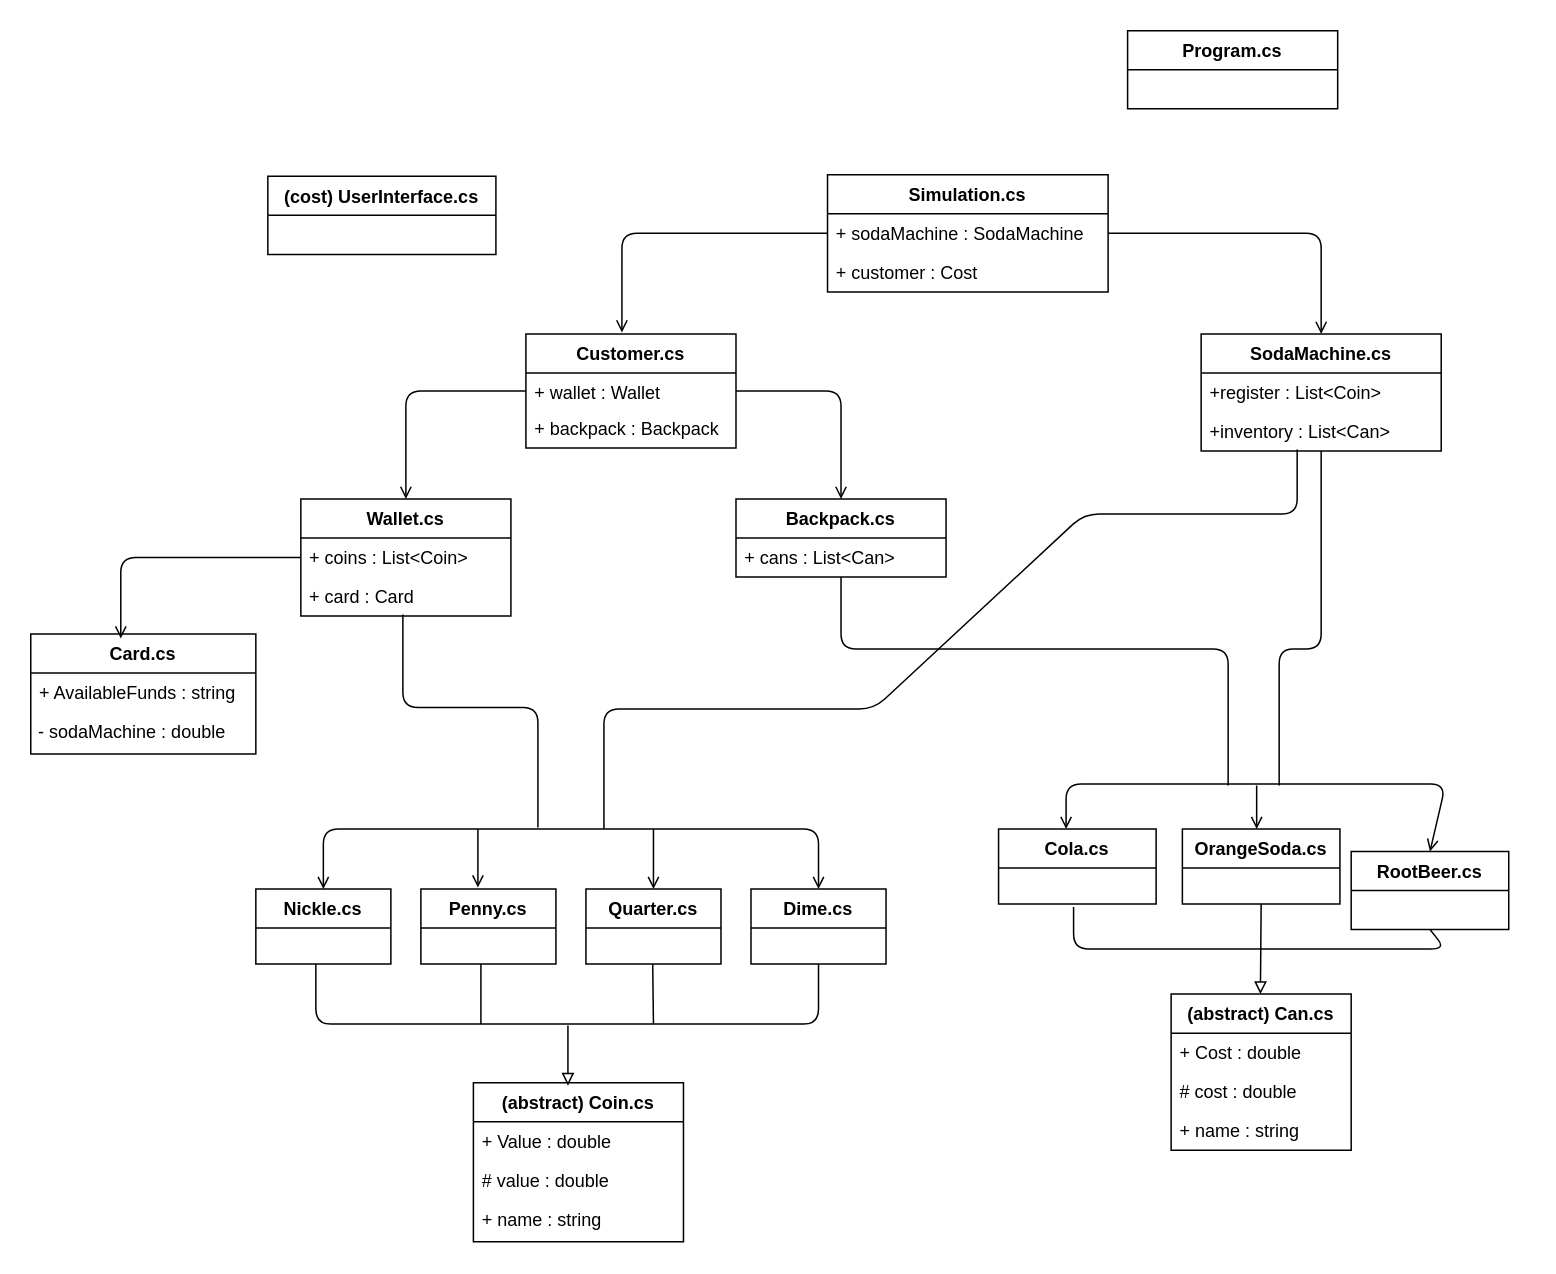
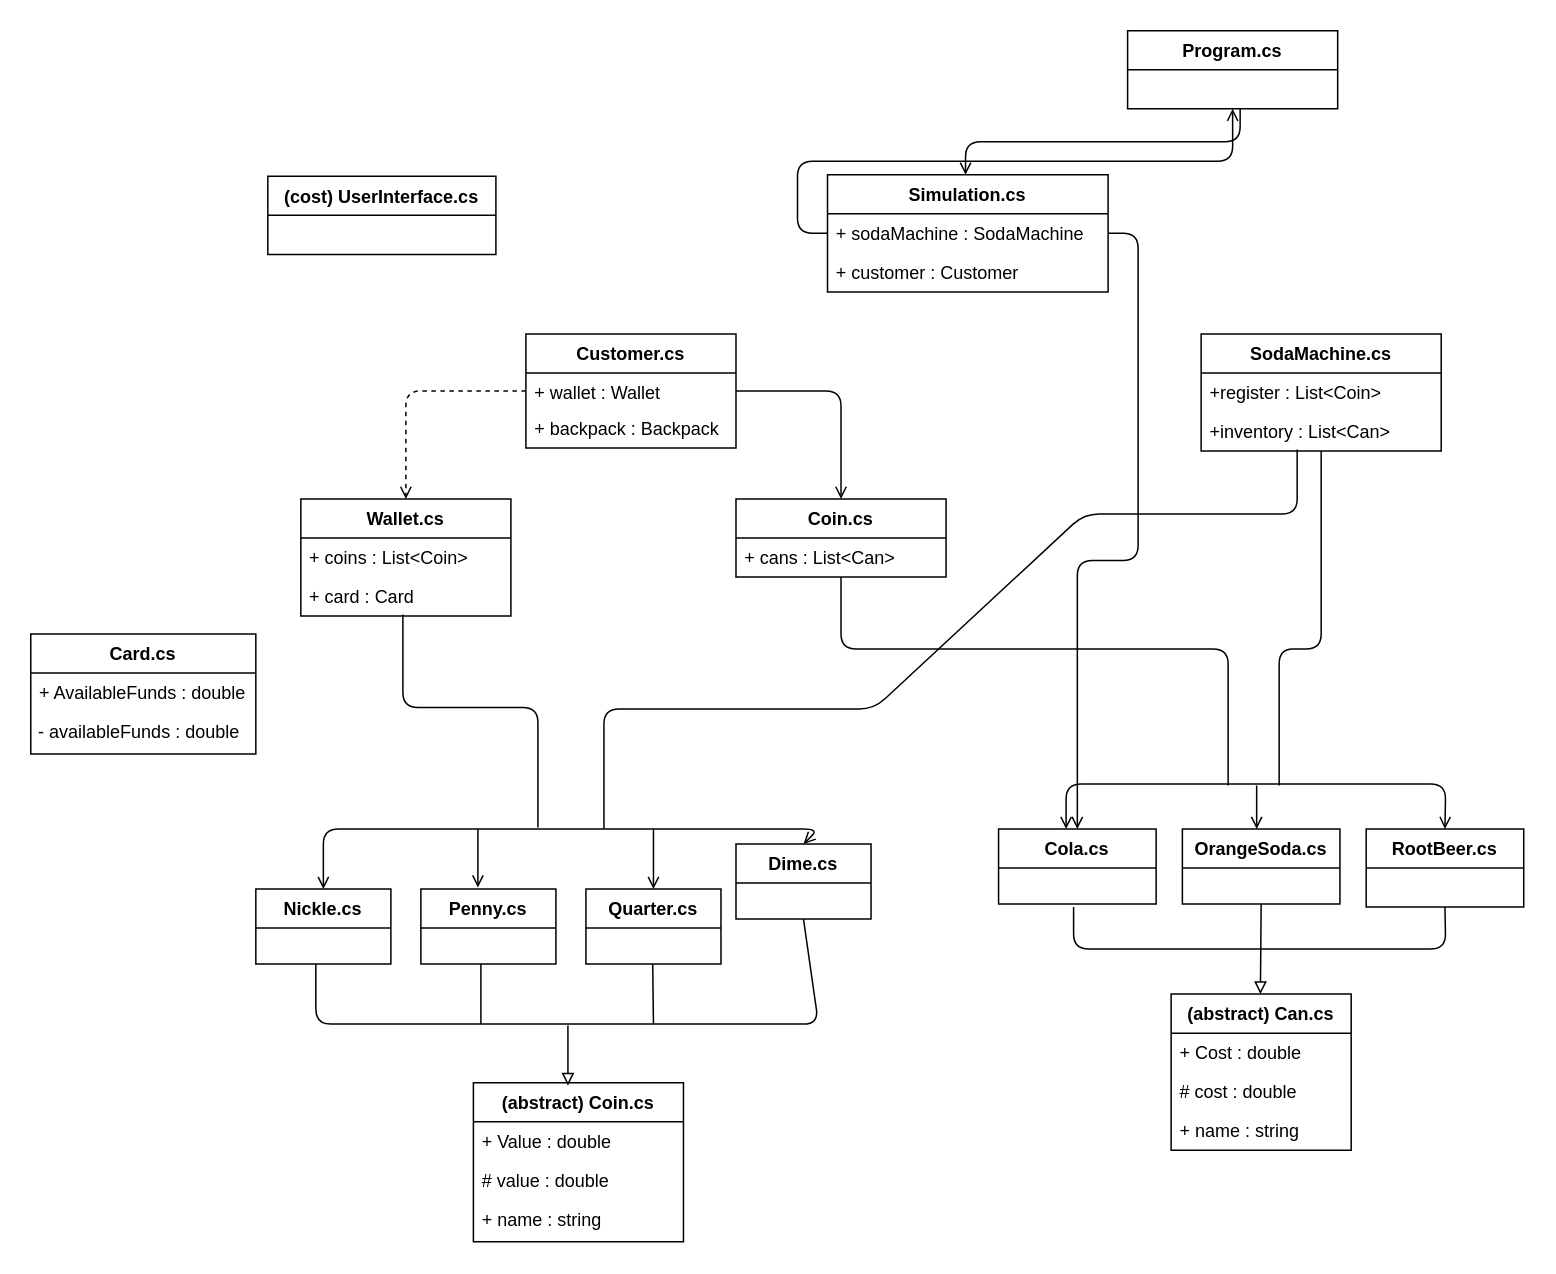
none -> (1105, 142)
(673, 233) -> (1001, 161)
(1266, 233) -> (1138, 548)
(912, 273) -> (932, 273)
(417, 391) -> (417, 391)
(840, 519) -> (840, 519)
(180, 557) -> none
(146, 693) -> (146, 693)
(131, 733) -> (141, 733)
(1430, 890) -> (1445, 868)
(818, 926) -> (803, 881)
